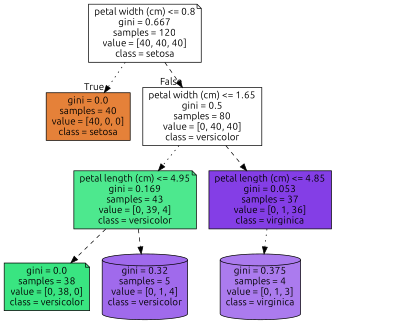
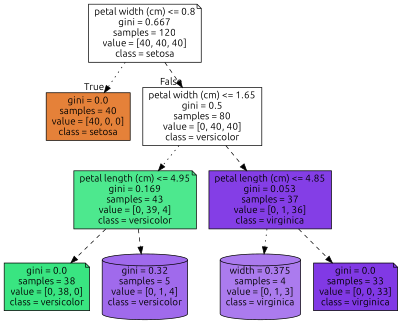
(260, 287) -> (260, 287)
none -> (356, 287)
